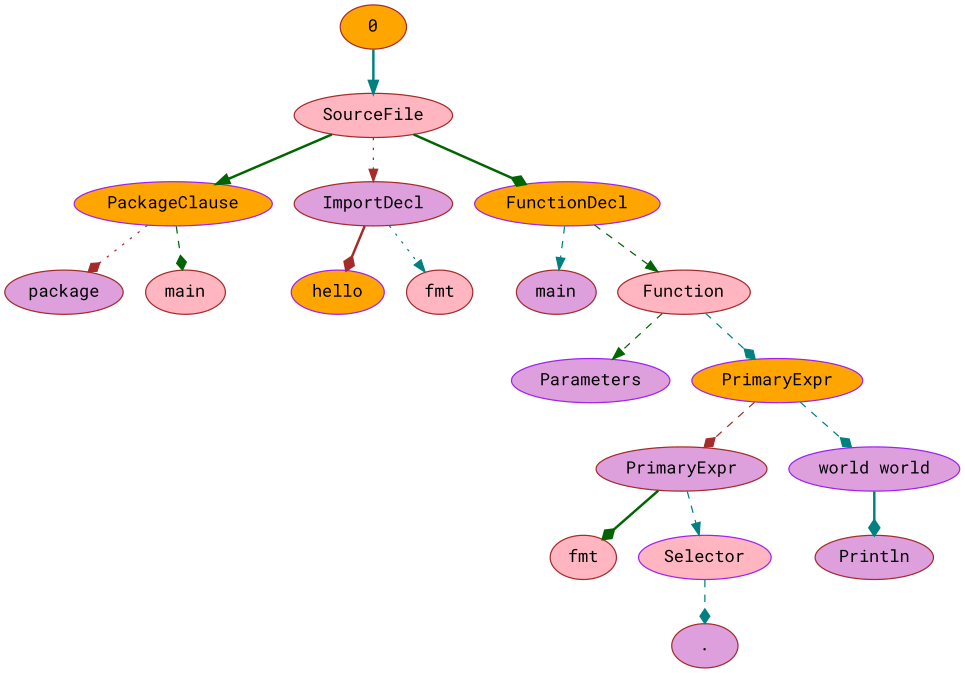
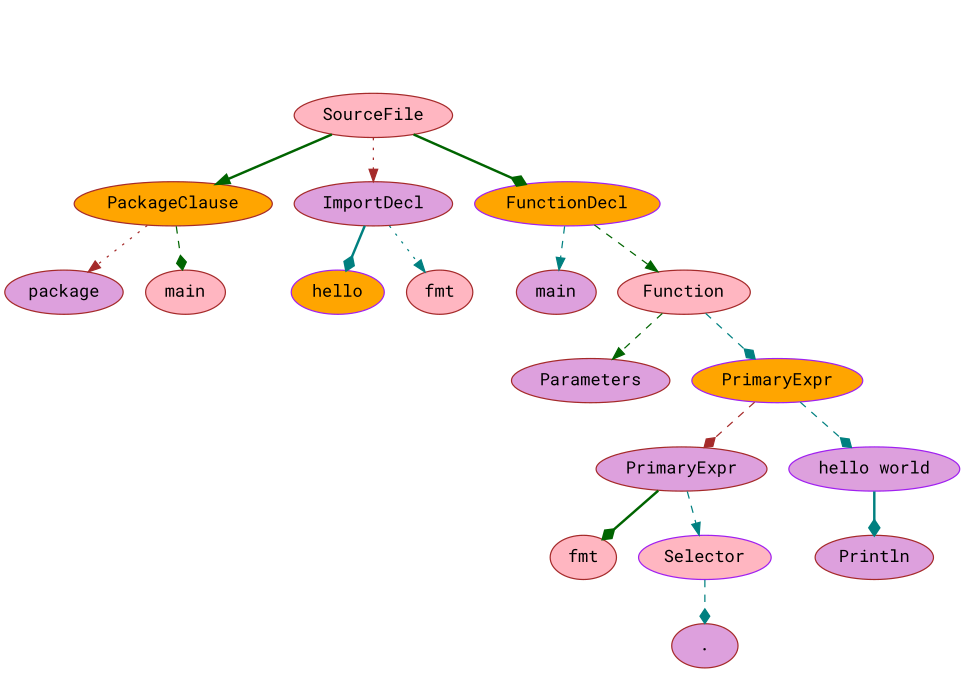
(373, 27) -> none
(173, 204) -> (173, 204)
(358, 241) -> (358, 241)
(123, 245) -> (123, 245)
(591, 381) -> (591, 381)
(874, 469) -> (874, 469)
